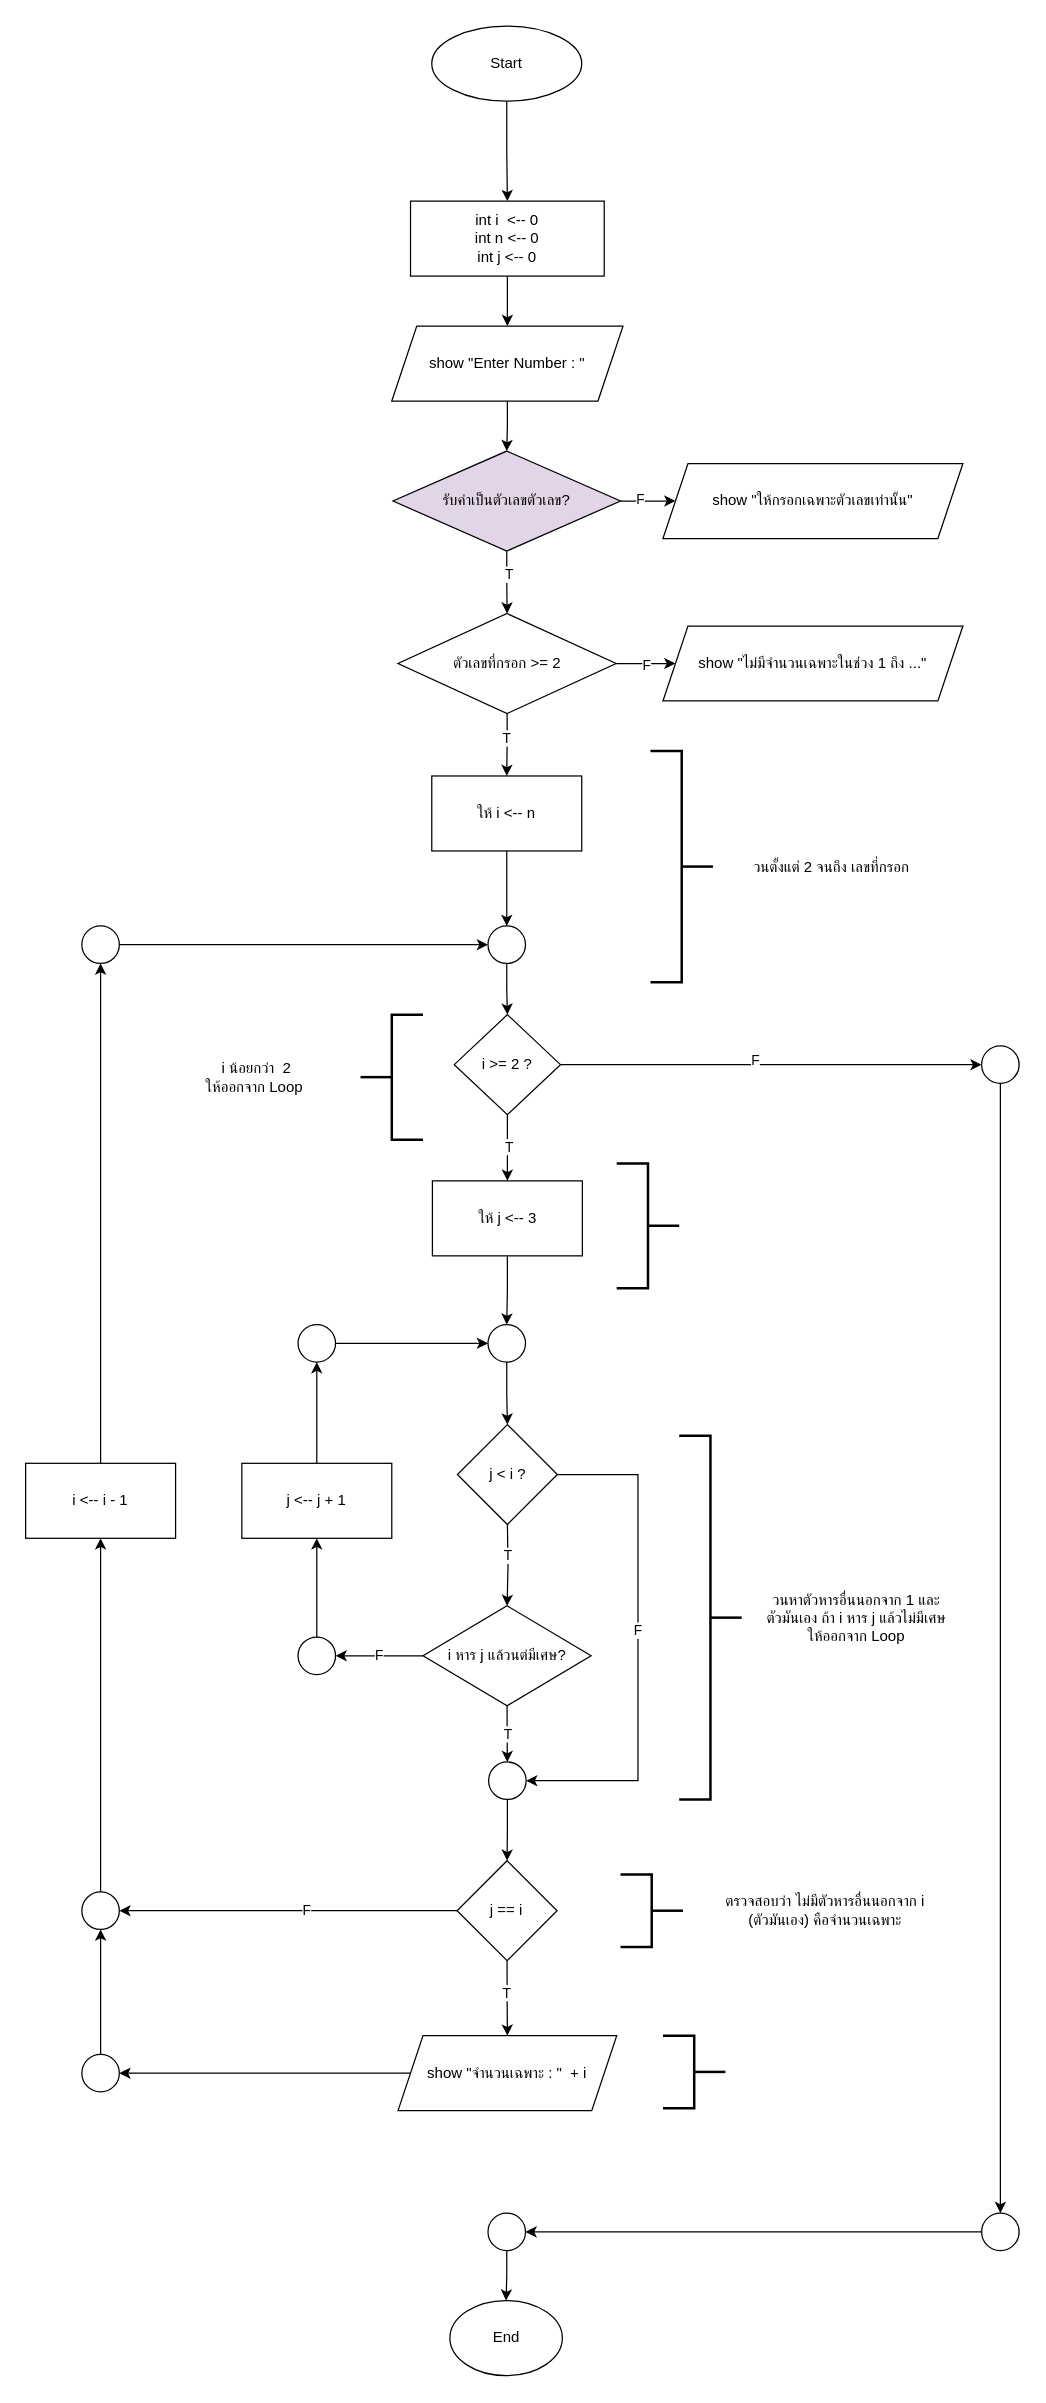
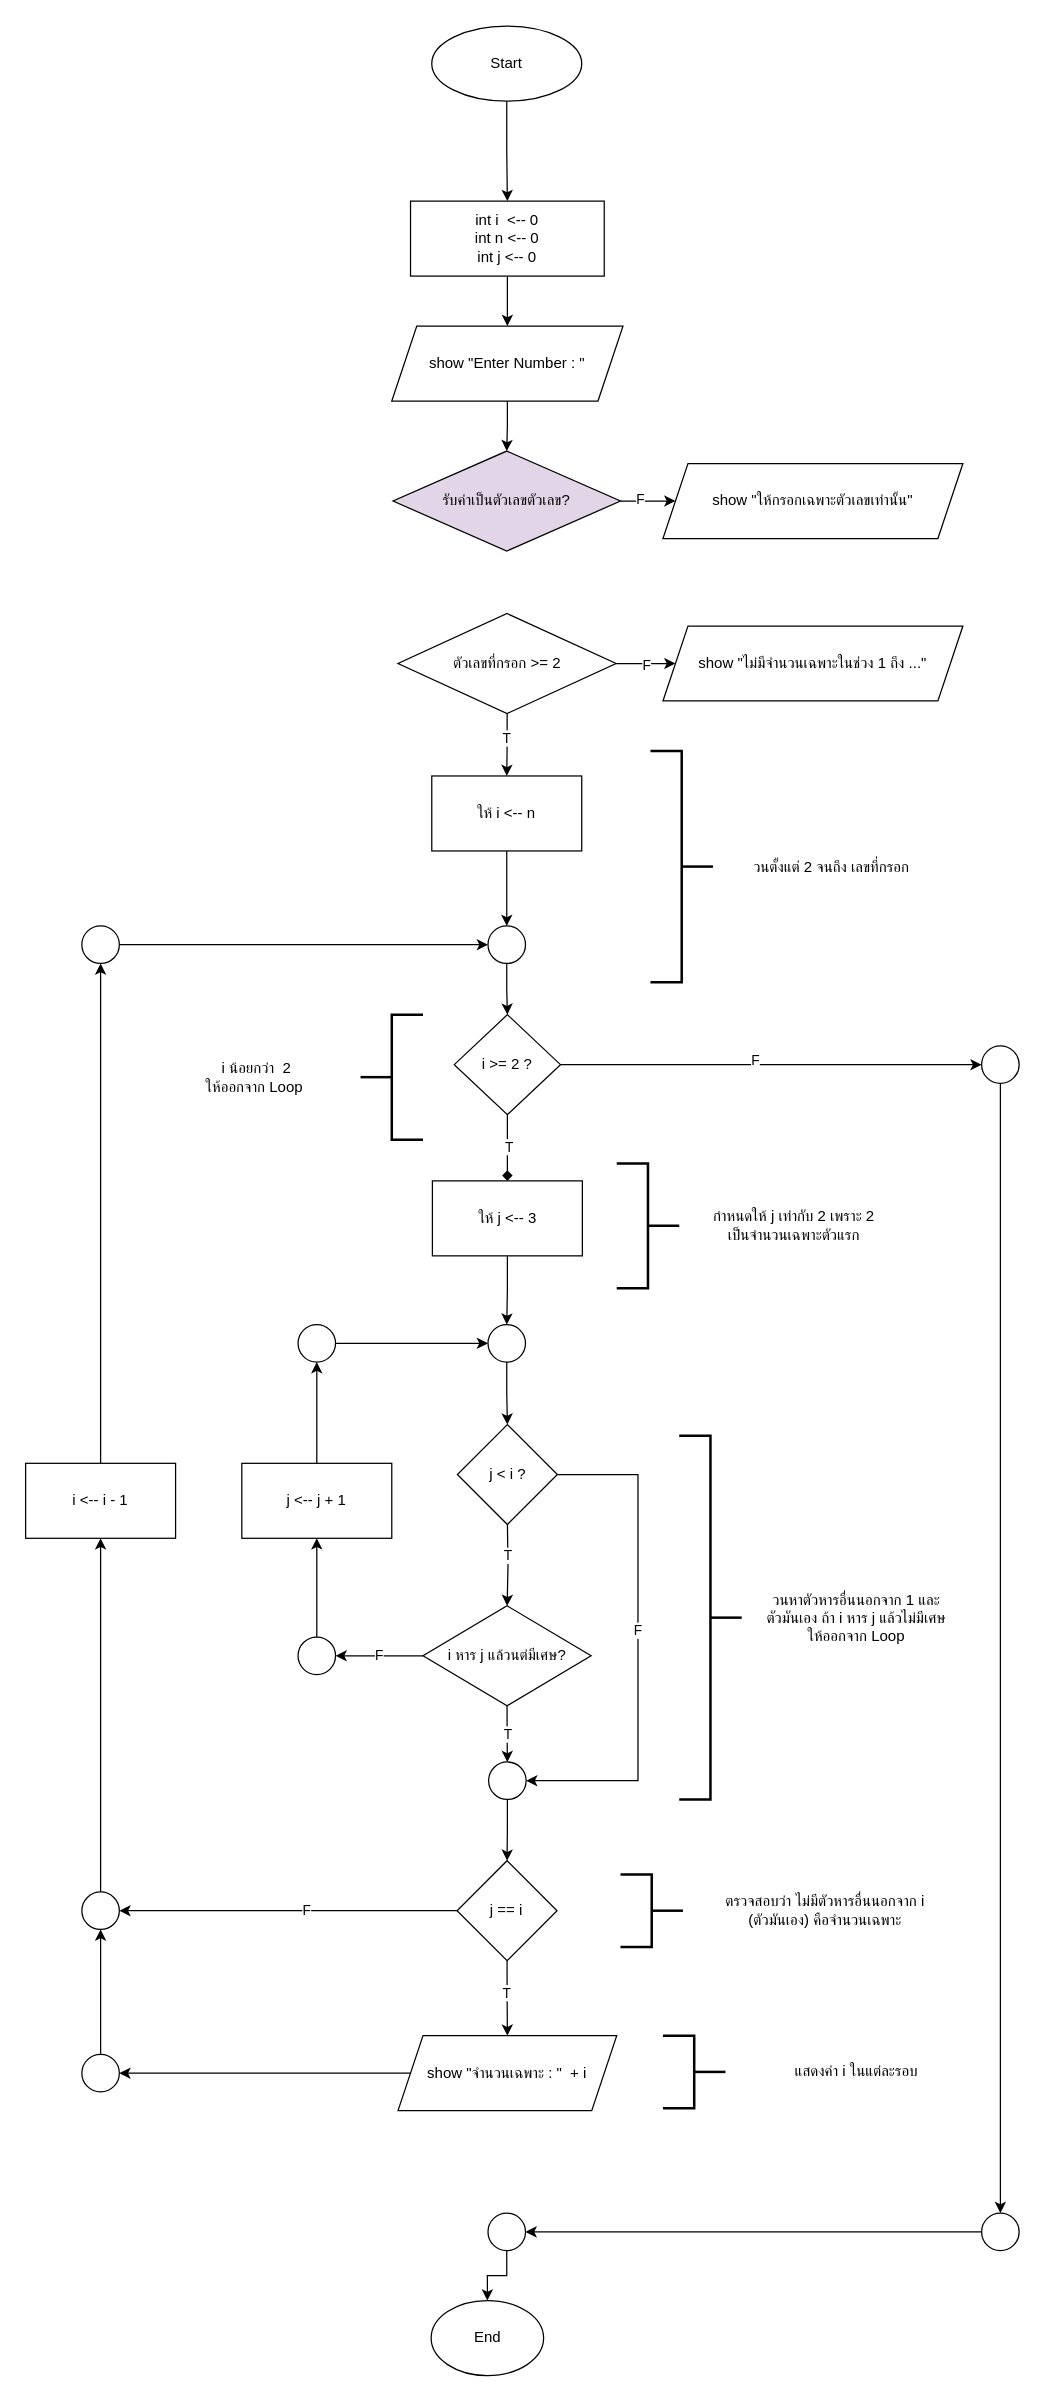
(507, 578) -> none
(508, 1171) -> (508, 1170)
none -> (794, 1226)
none -> (857, 2072)
(506, 2338) -> (488, 2338)
